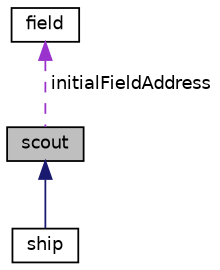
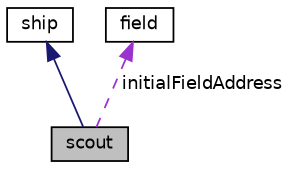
(45, 204) -> (69, 93)
